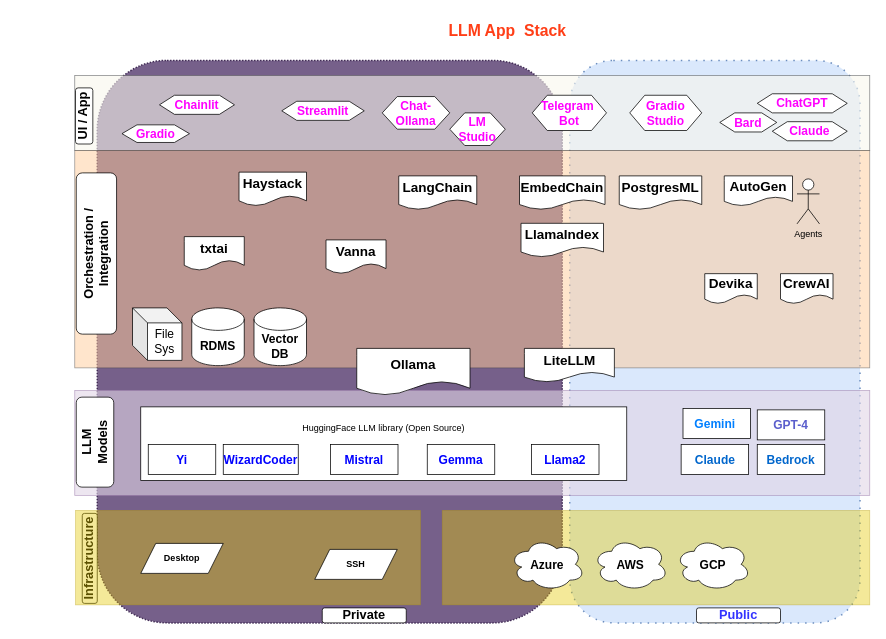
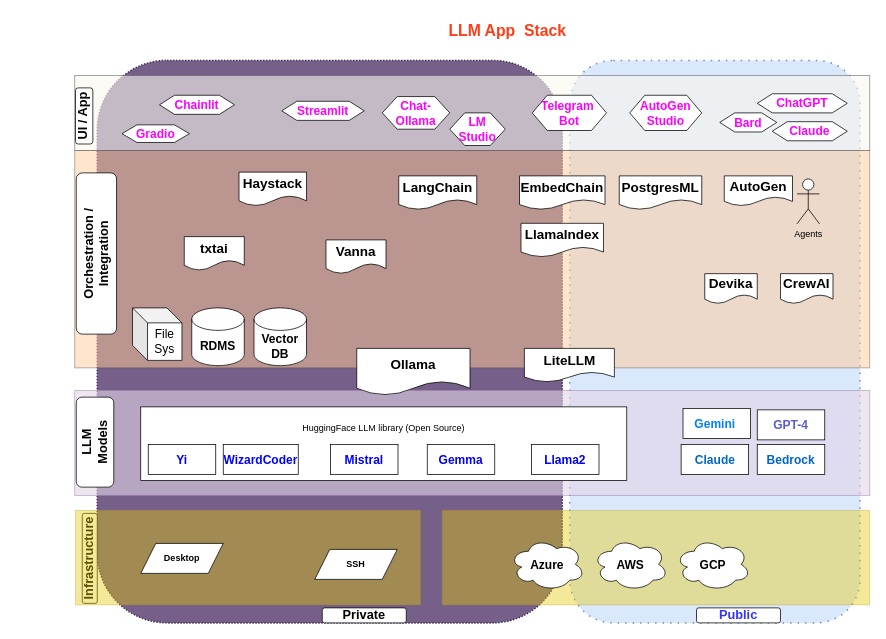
(666, 113) -> (666, 113)
